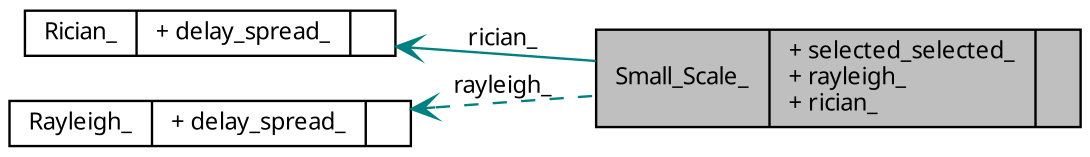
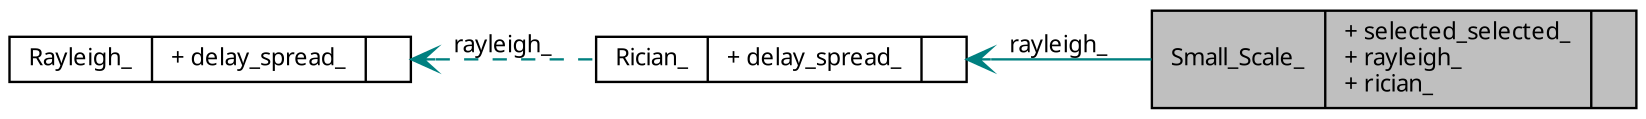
(504, 39) -> (1059, 46)
(516, 102) -> (516, 59)
